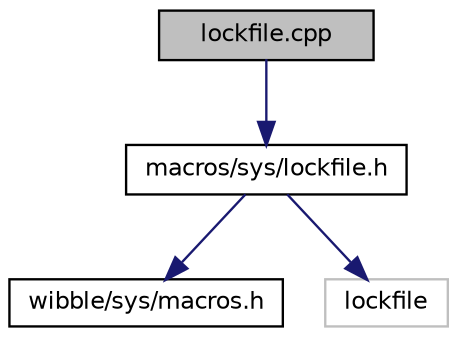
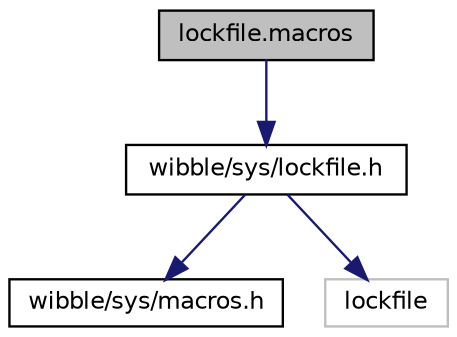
(266, 35) -> (266, 35)
(266, 170) -> (266, 170)
